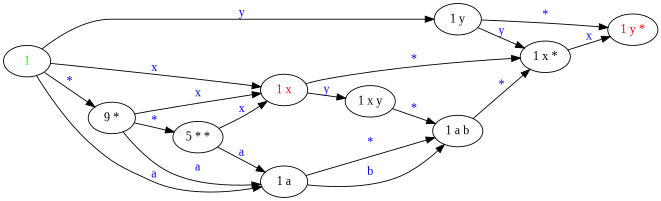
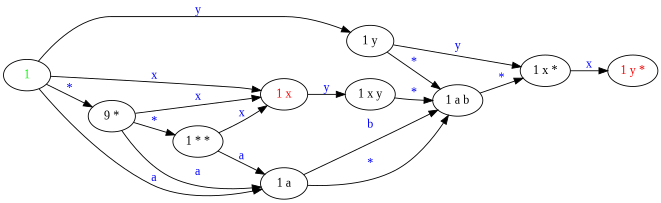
(540, 23) -> (410, 68)
(408, 67) -> none
(198, 137) -> (198, 142)
